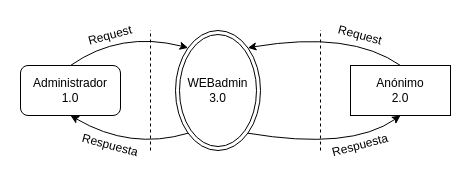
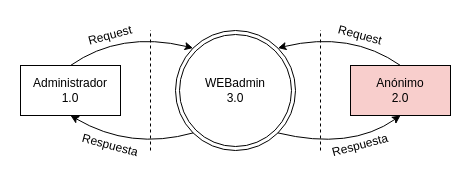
(71, 91) -> (71, 91)
(218, 91) -> (236, 91)
(401, 91) -> (401, 91)
